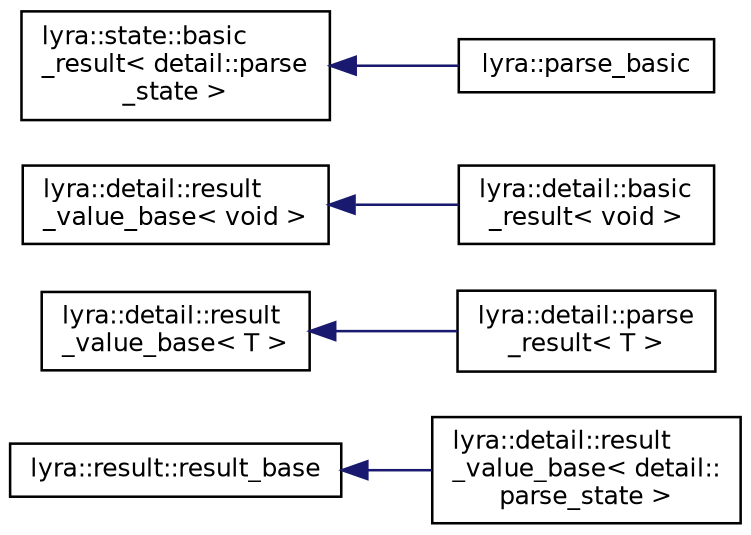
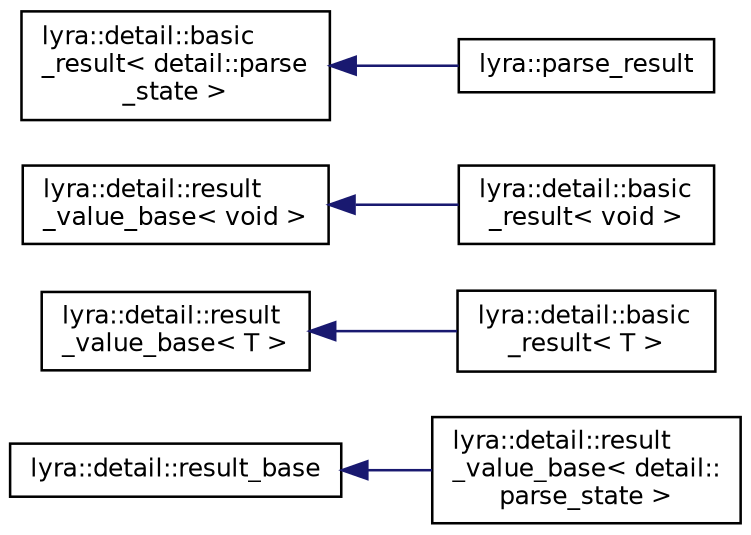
(176, 66) -> (176, 66)
(586, 66) -> (586, 66)
(586, 331) -> (586, 331)
(176, 470) -> (176, 470)
